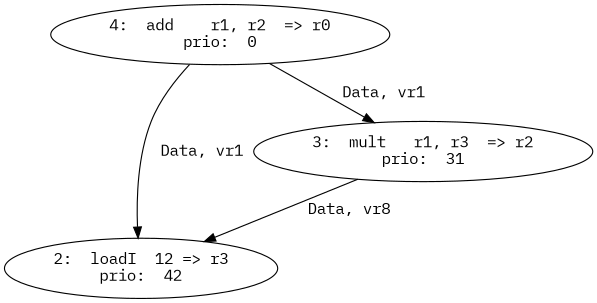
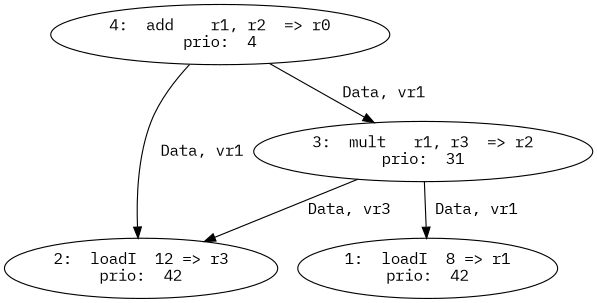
(220, 35) -> (220, 35)
(345, 210) -> (345, 210)
none -> (428, 268)
